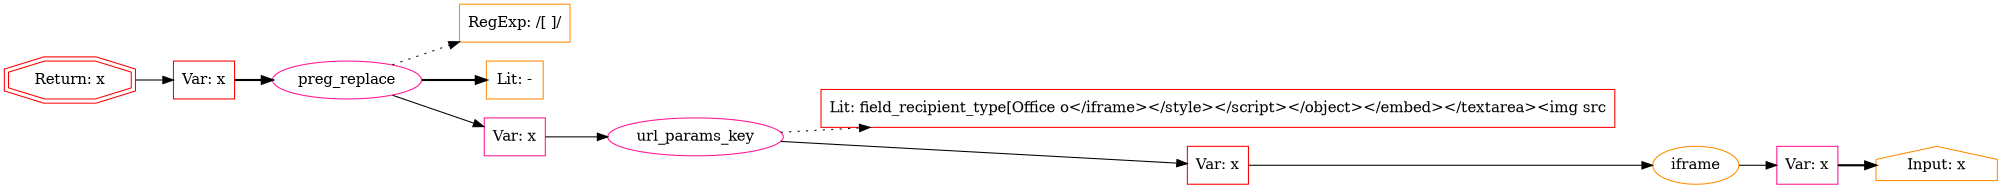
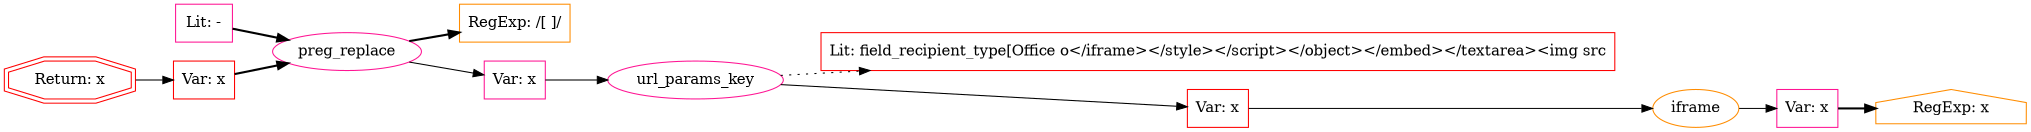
(421, 55) -> (429, 38)
(449, 80) -> (255, 33)
(515, 80) -> (204, 23)
(1937, 165) -> (1951, 108)
